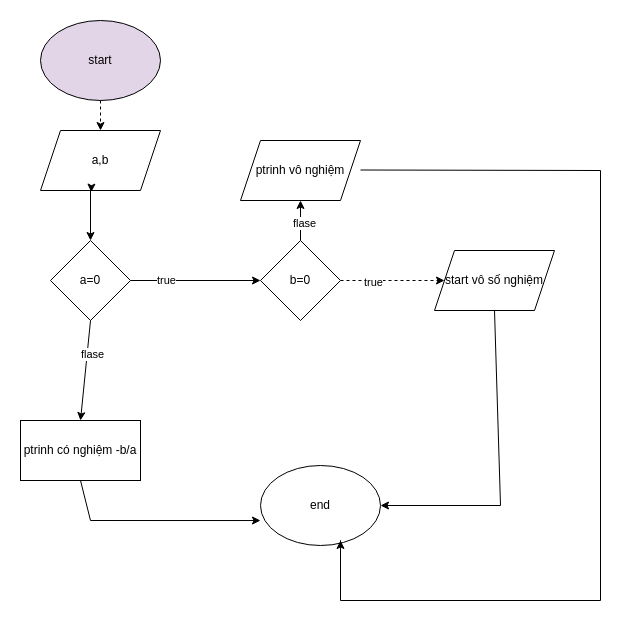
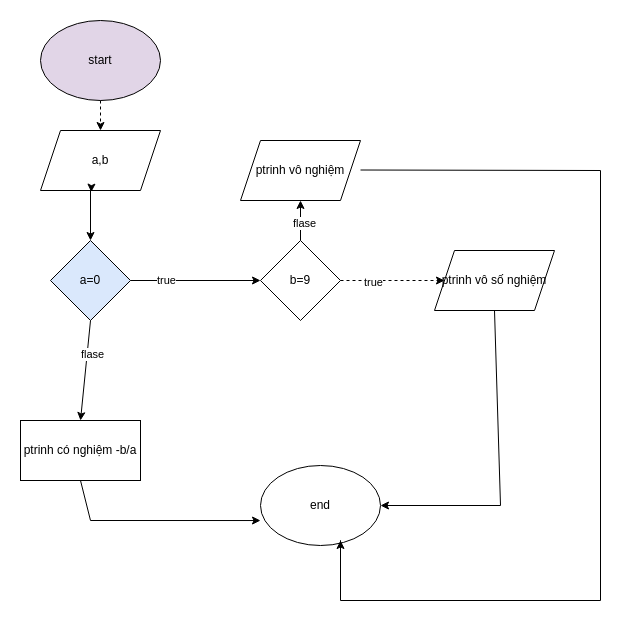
(91, 281) -> (91, 281)
(301, 281) -> (301, 281)
(495, 281) -> (495, 281)
